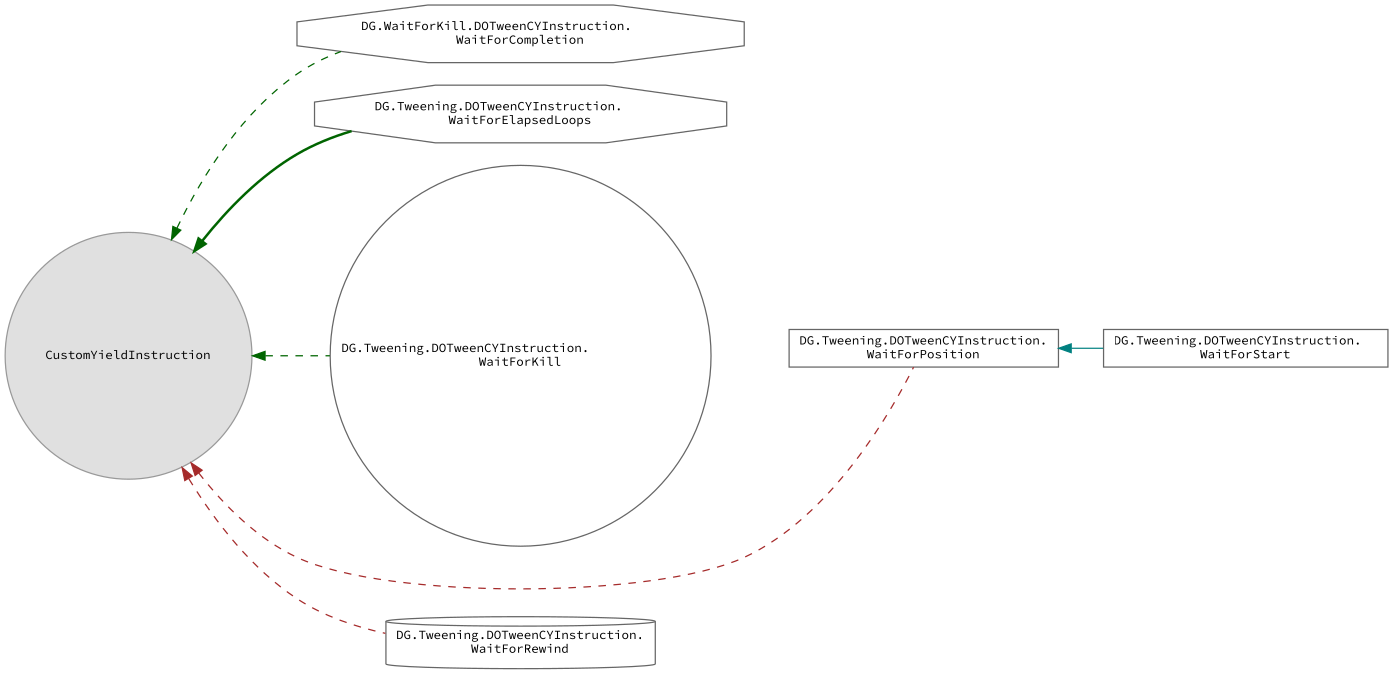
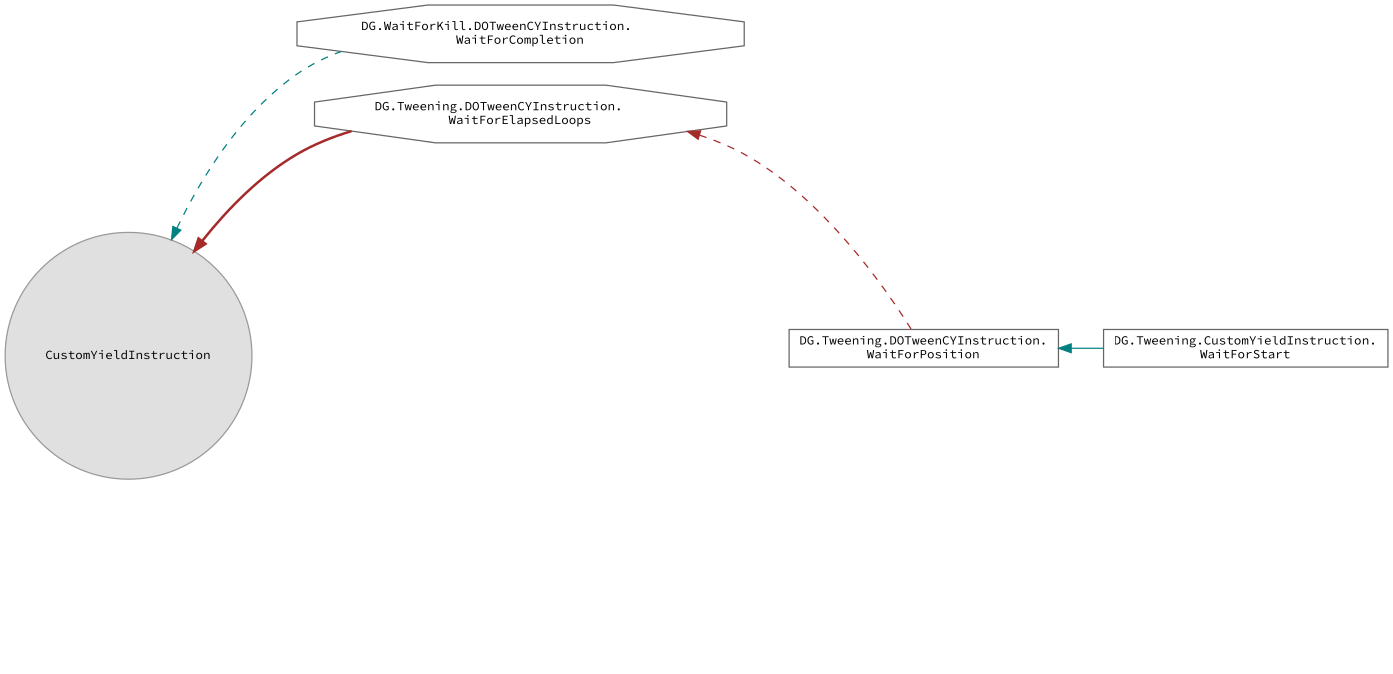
(243, 124) -> (243, 124)
(268, 174) -> (268, 174)
(1246, 348) -> (1246, 348)
(521, 356) -> none
(585, 587) -> (821, 214)
(521, 643) -> none
